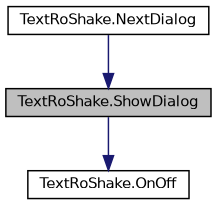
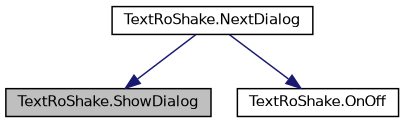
(108, 136) -> (259, 57)
